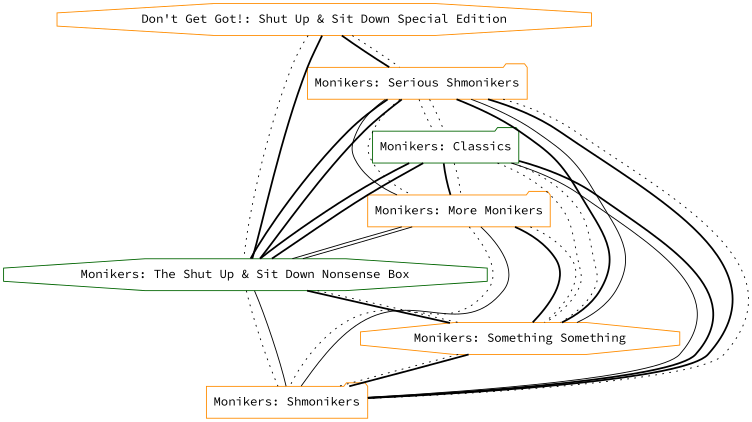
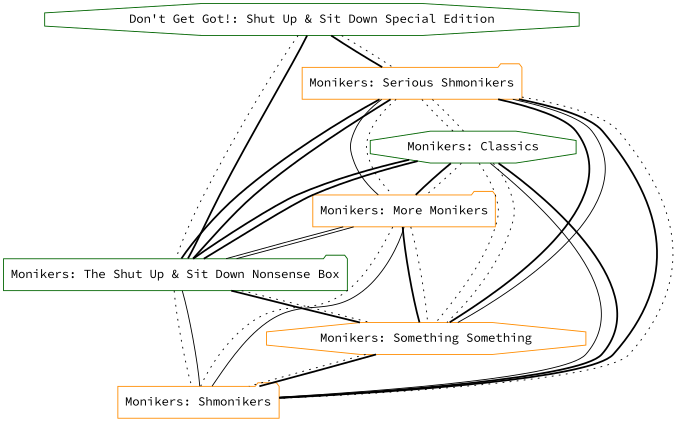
(324, 19) -> (312, 19)
(446, 147) -> (473, 147)
(245, 275) -> (175, 275)
